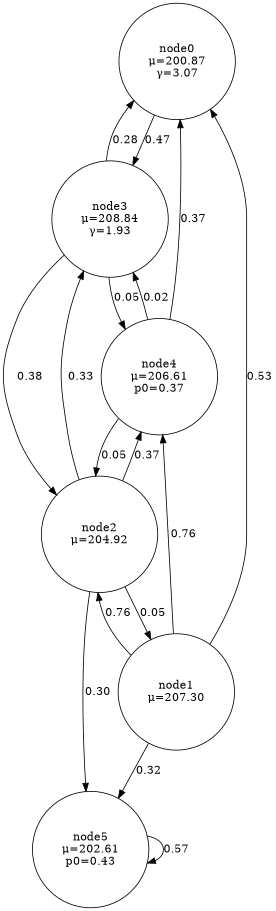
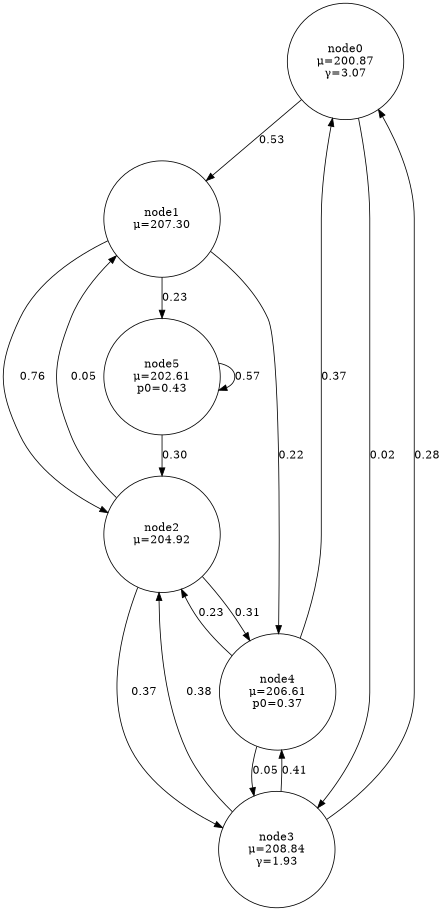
(158, 140) -> (383, 455)
(127, 298) -> (295, 771)
(156, 298) -> (266, 771)
(81, 377) -> (144, 692)
(247, 381) -> (257, 137)
(114, 455) -> (211, 613)
(147, 455) -> (248, 613)
(184, 534) -> (291, 455)
(83, 687) -> (162, 451)
(149, 771) -> (175, 298)
